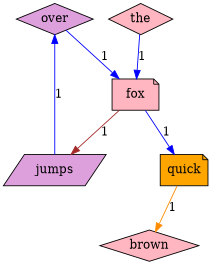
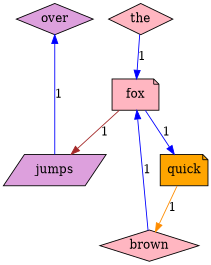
(89, 51) -> (143, 175)
